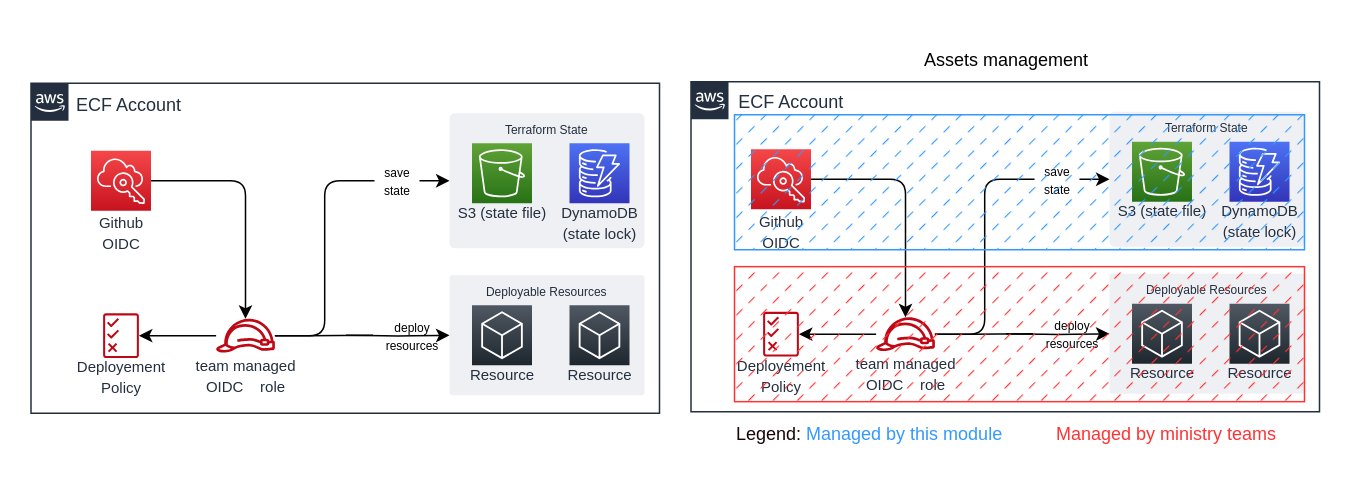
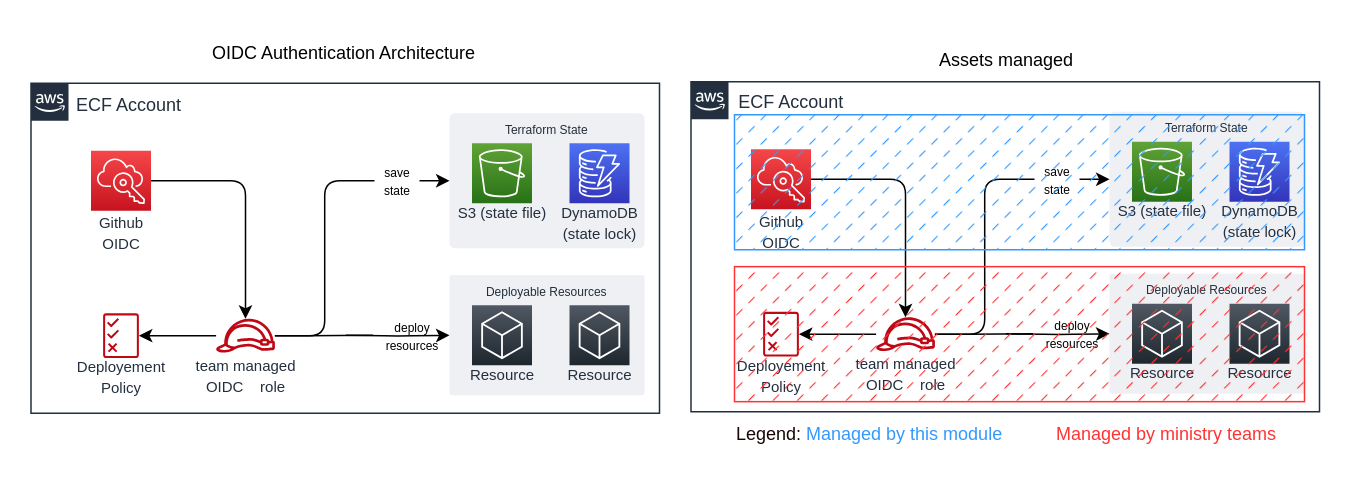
none -> (345, 53)
(1007, 61) -> (1007, 61)
